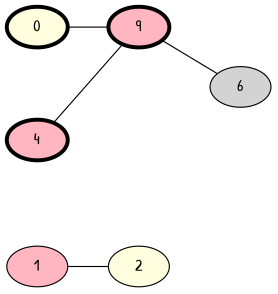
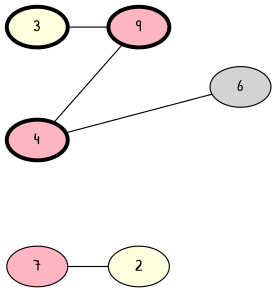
(37, 27) -> (37, 27)
(190, 57) -> (139, 113)
(37, 266) -> (37, 266)
